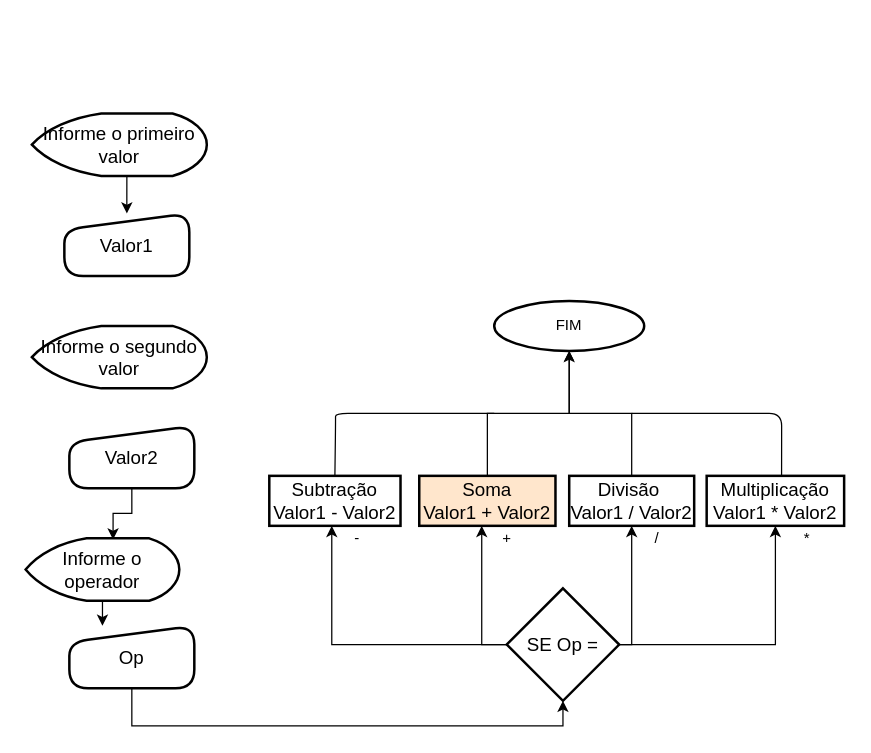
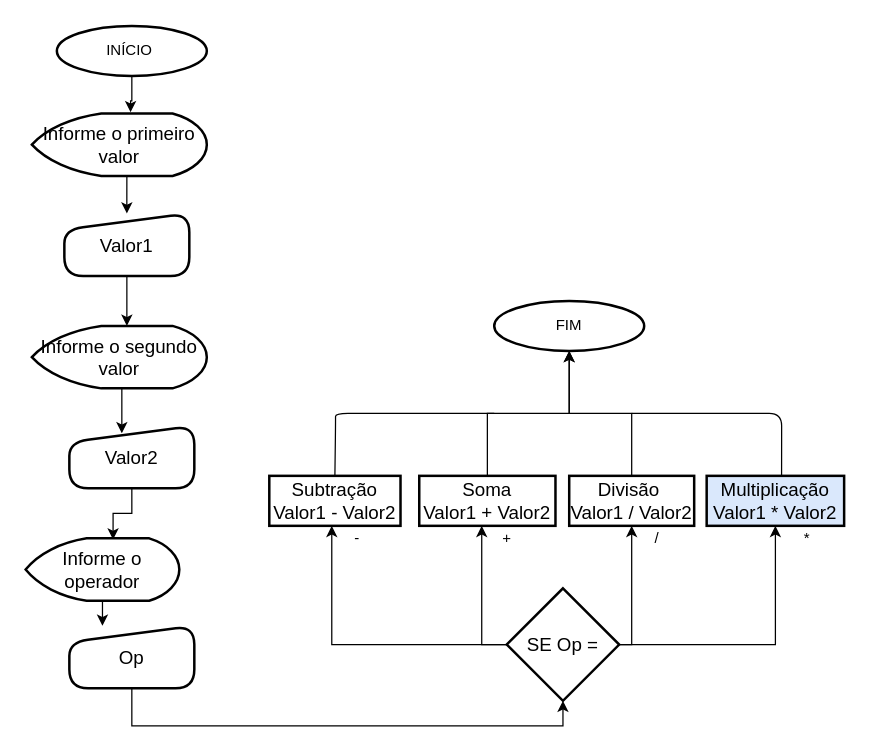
none -> (132, 51)
none -> (132, 90)
none -> (127, 297)
none -> (122, 407)
(488, 476) -> (488, 476)
(488, 501) -> (488, 501)
(776, 501) -> (776, 501)
